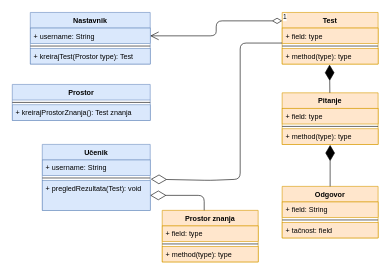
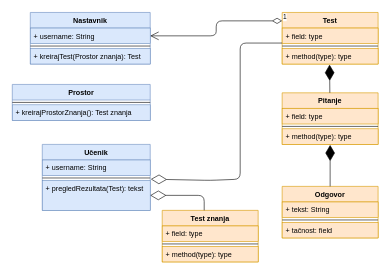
(95, 56) -> (99, 56)
(100, 188) -> (103, 188)
(310, 210) -> (312, 210)
(210, 218) -> (210, 218)
